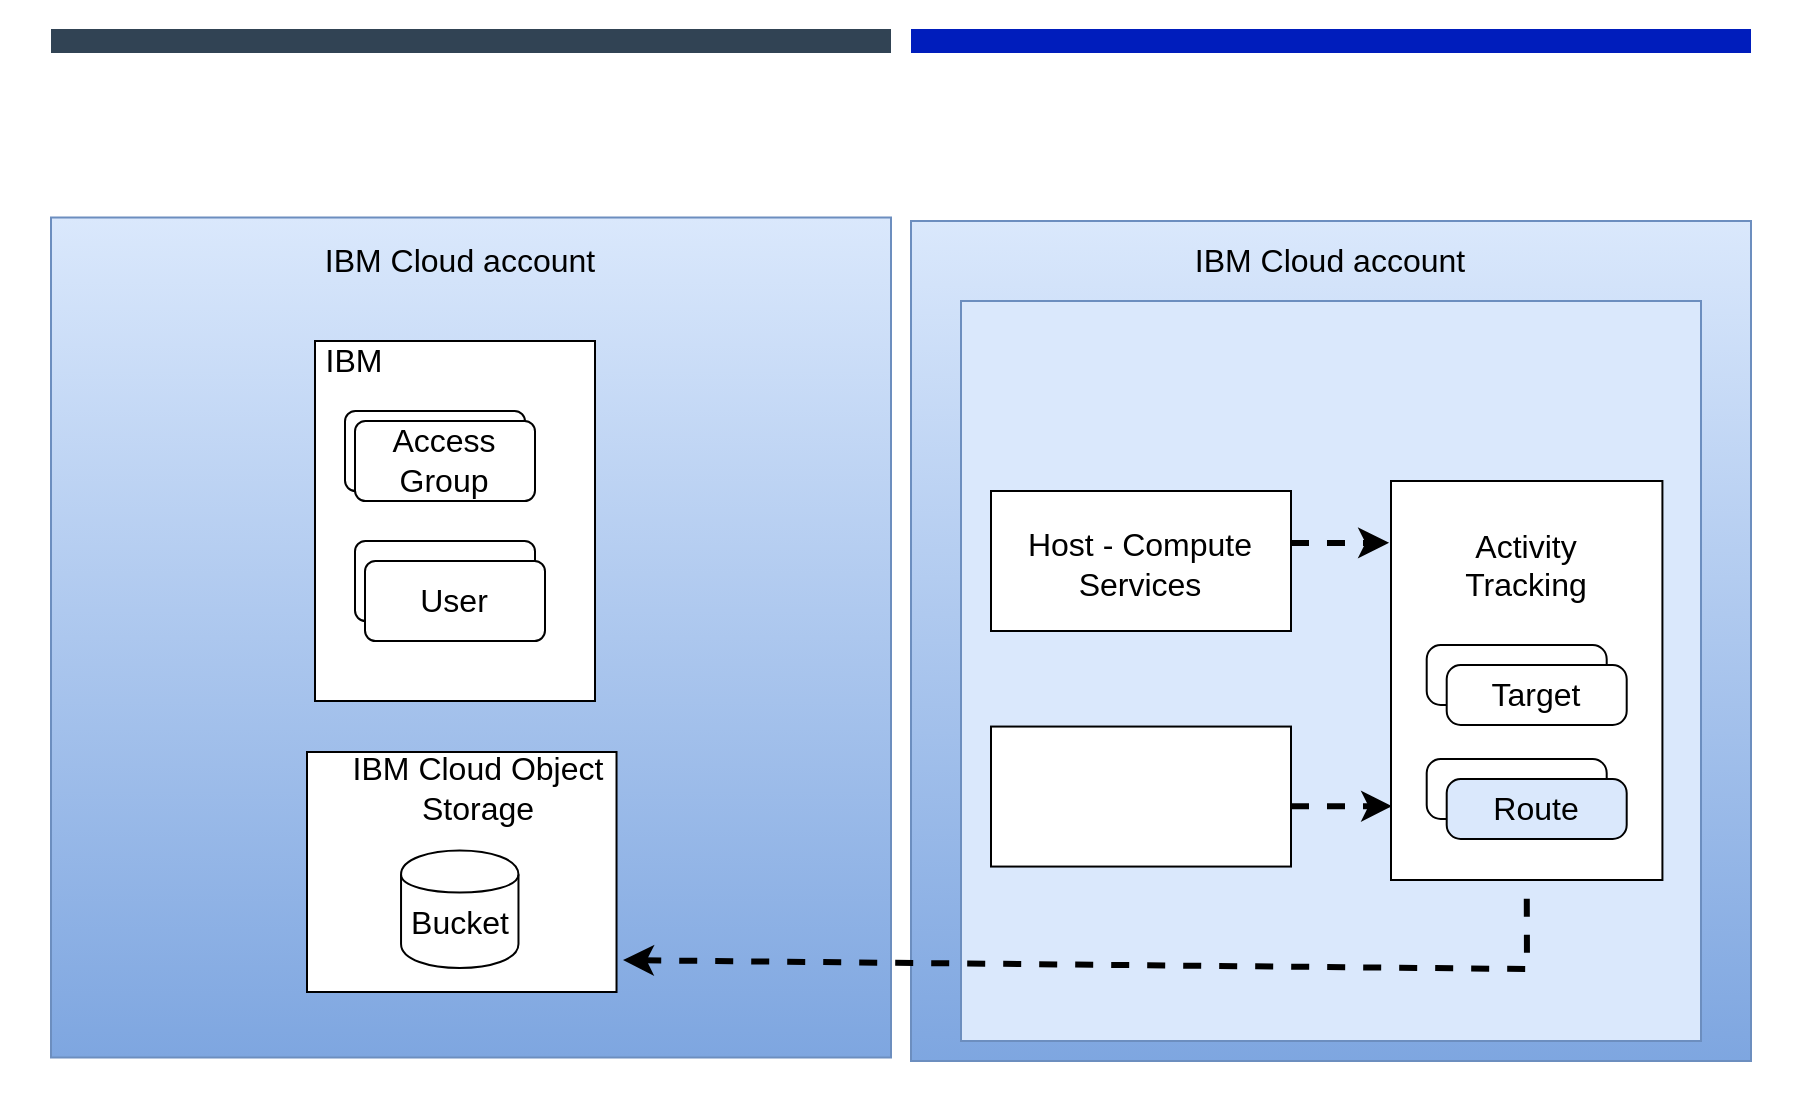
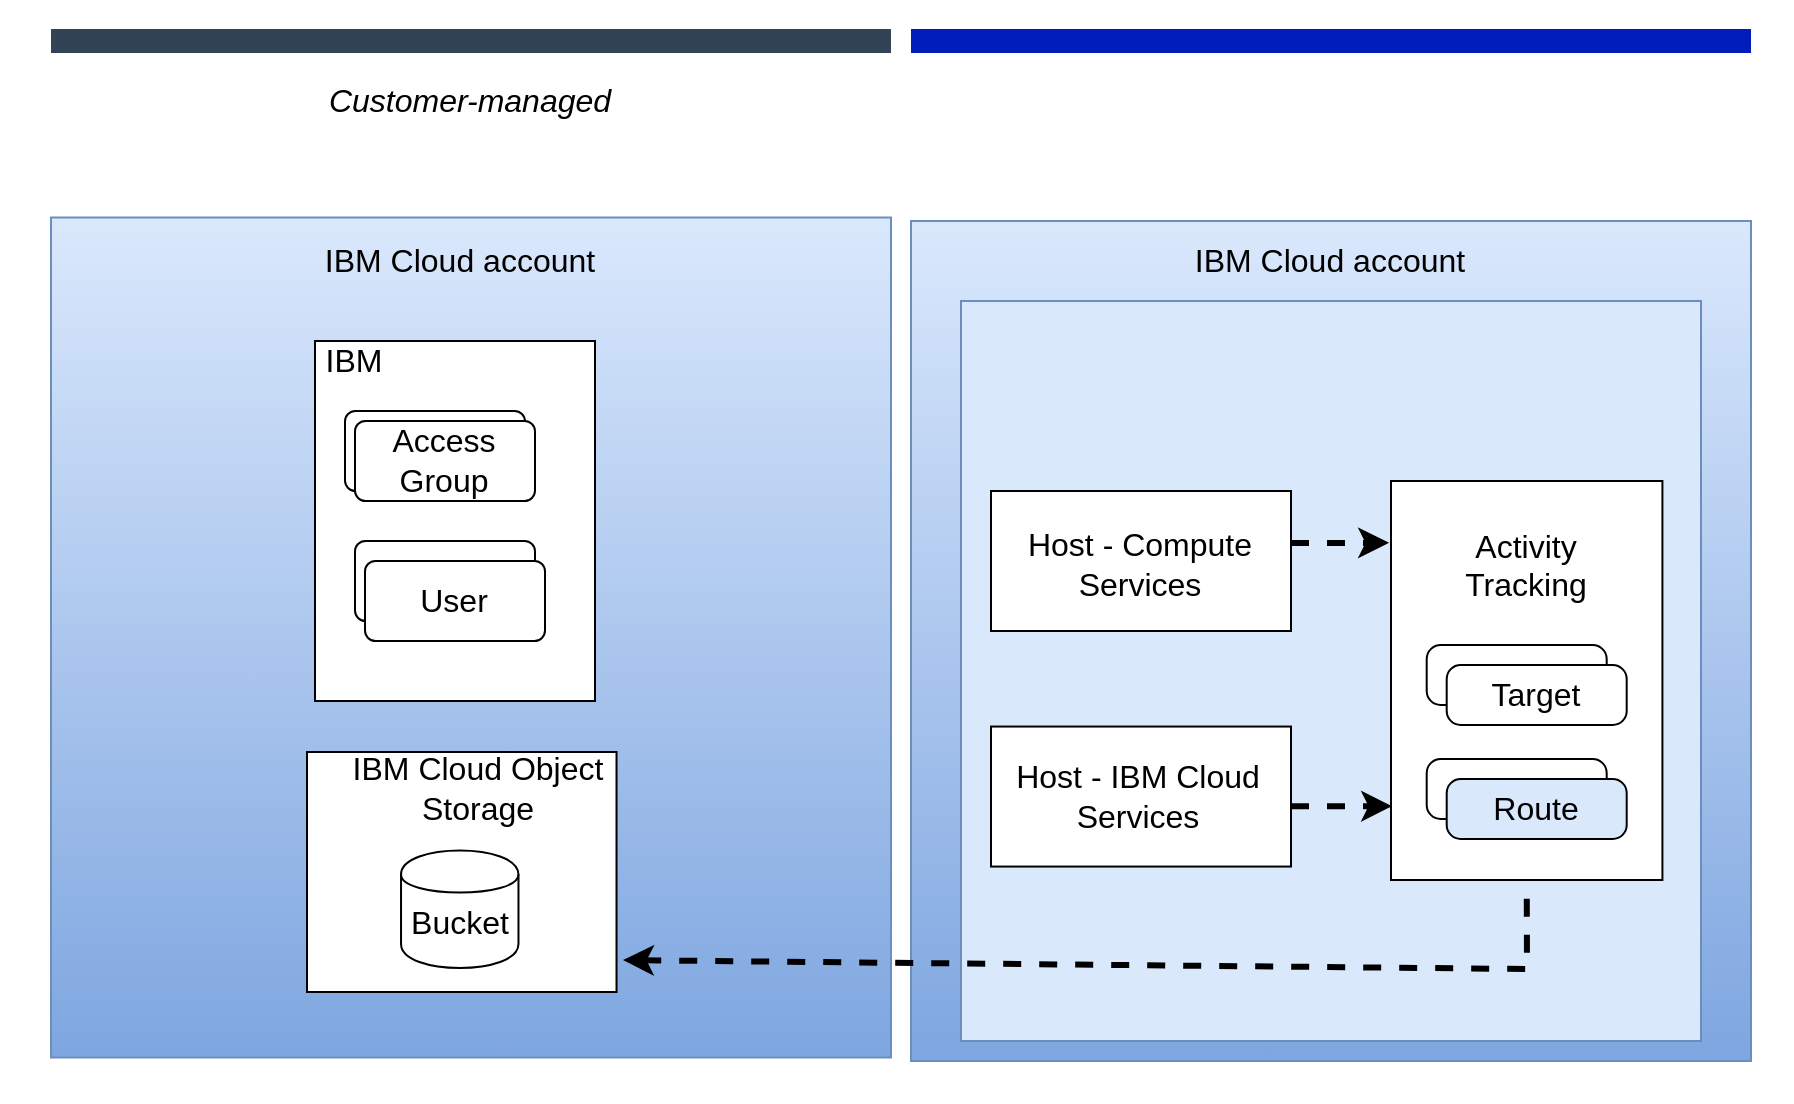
none -> (471, 101)
none -> (1140, 797)
